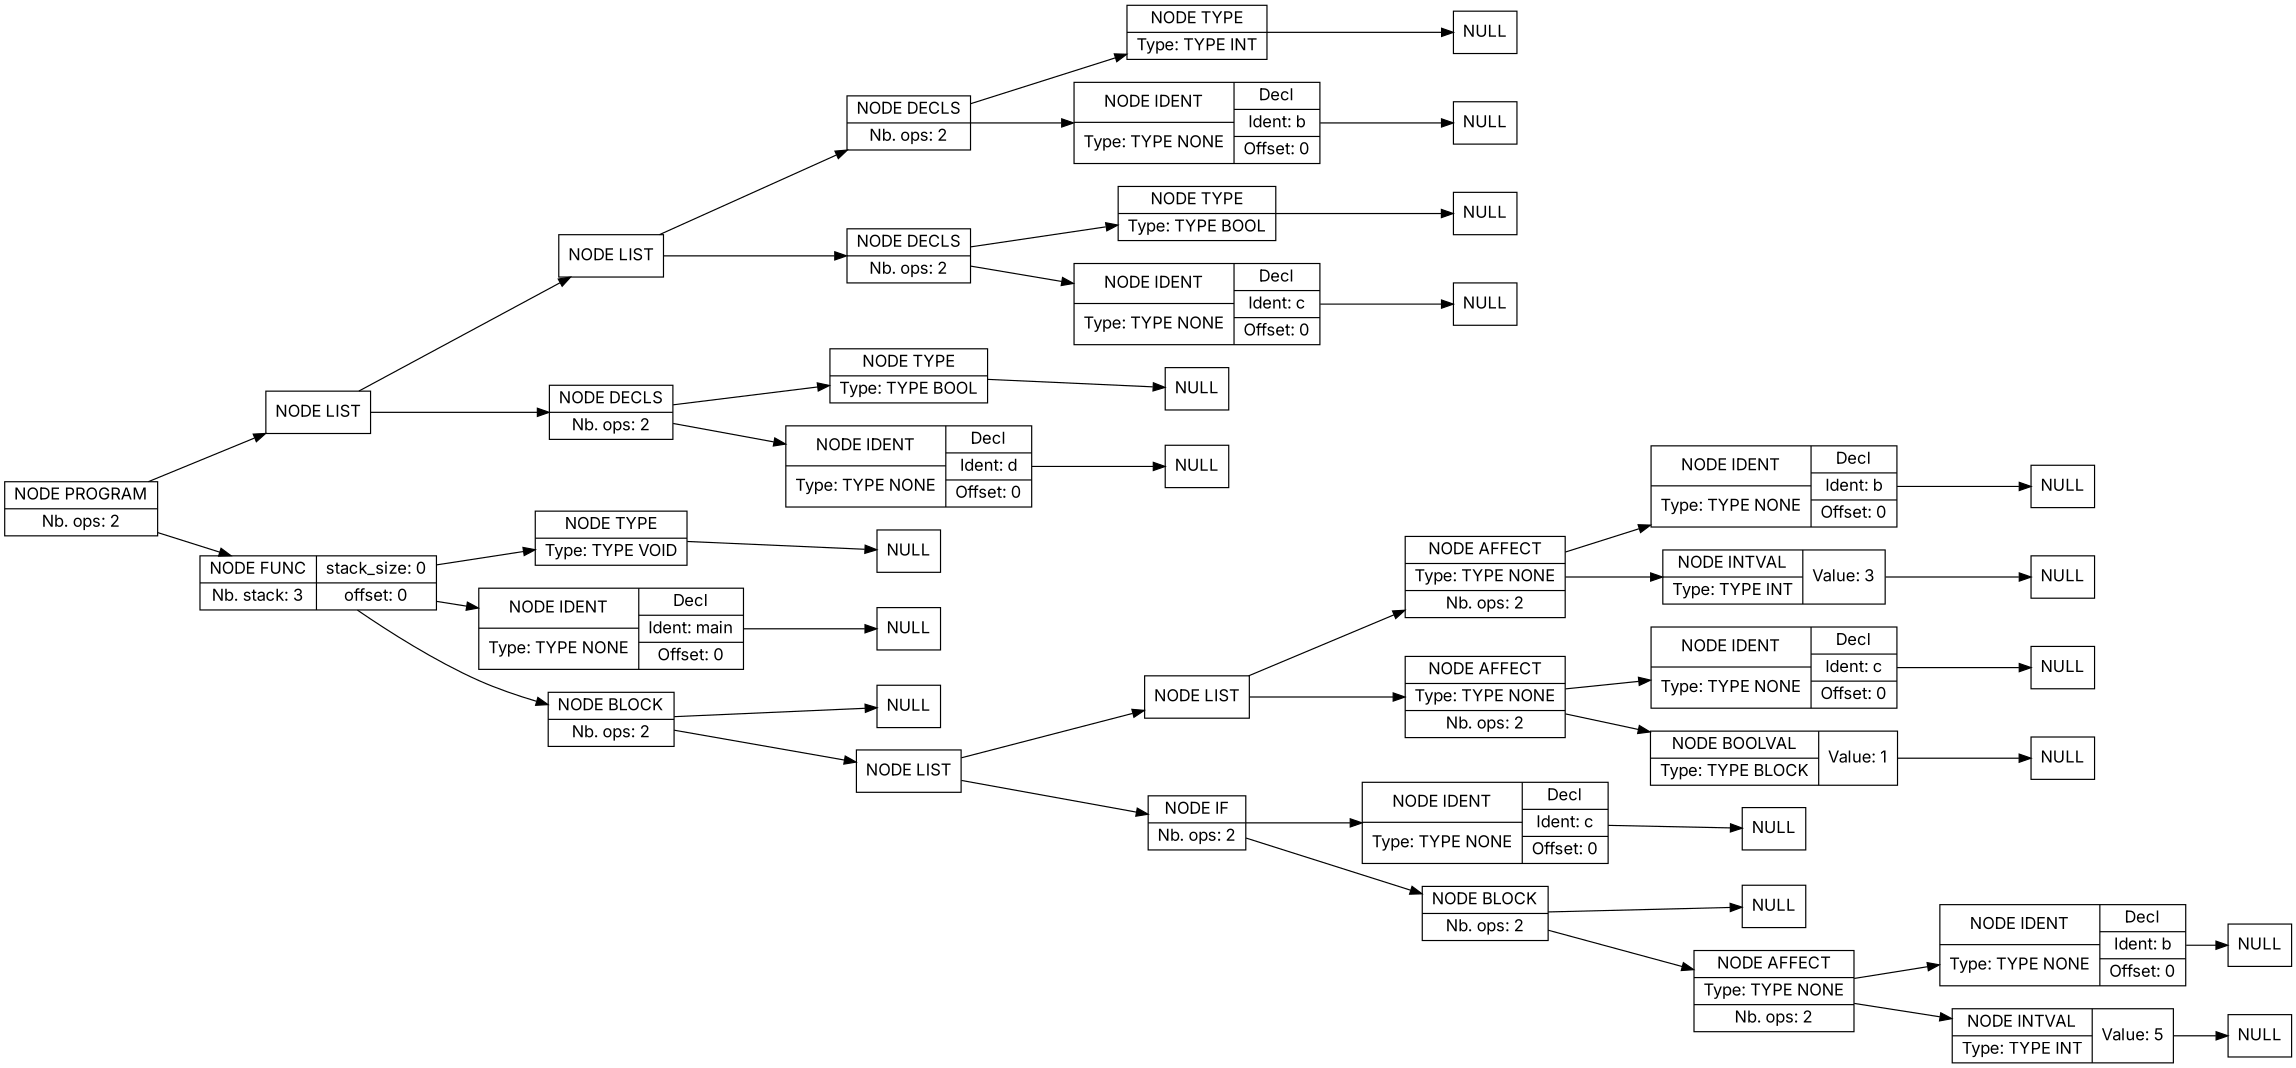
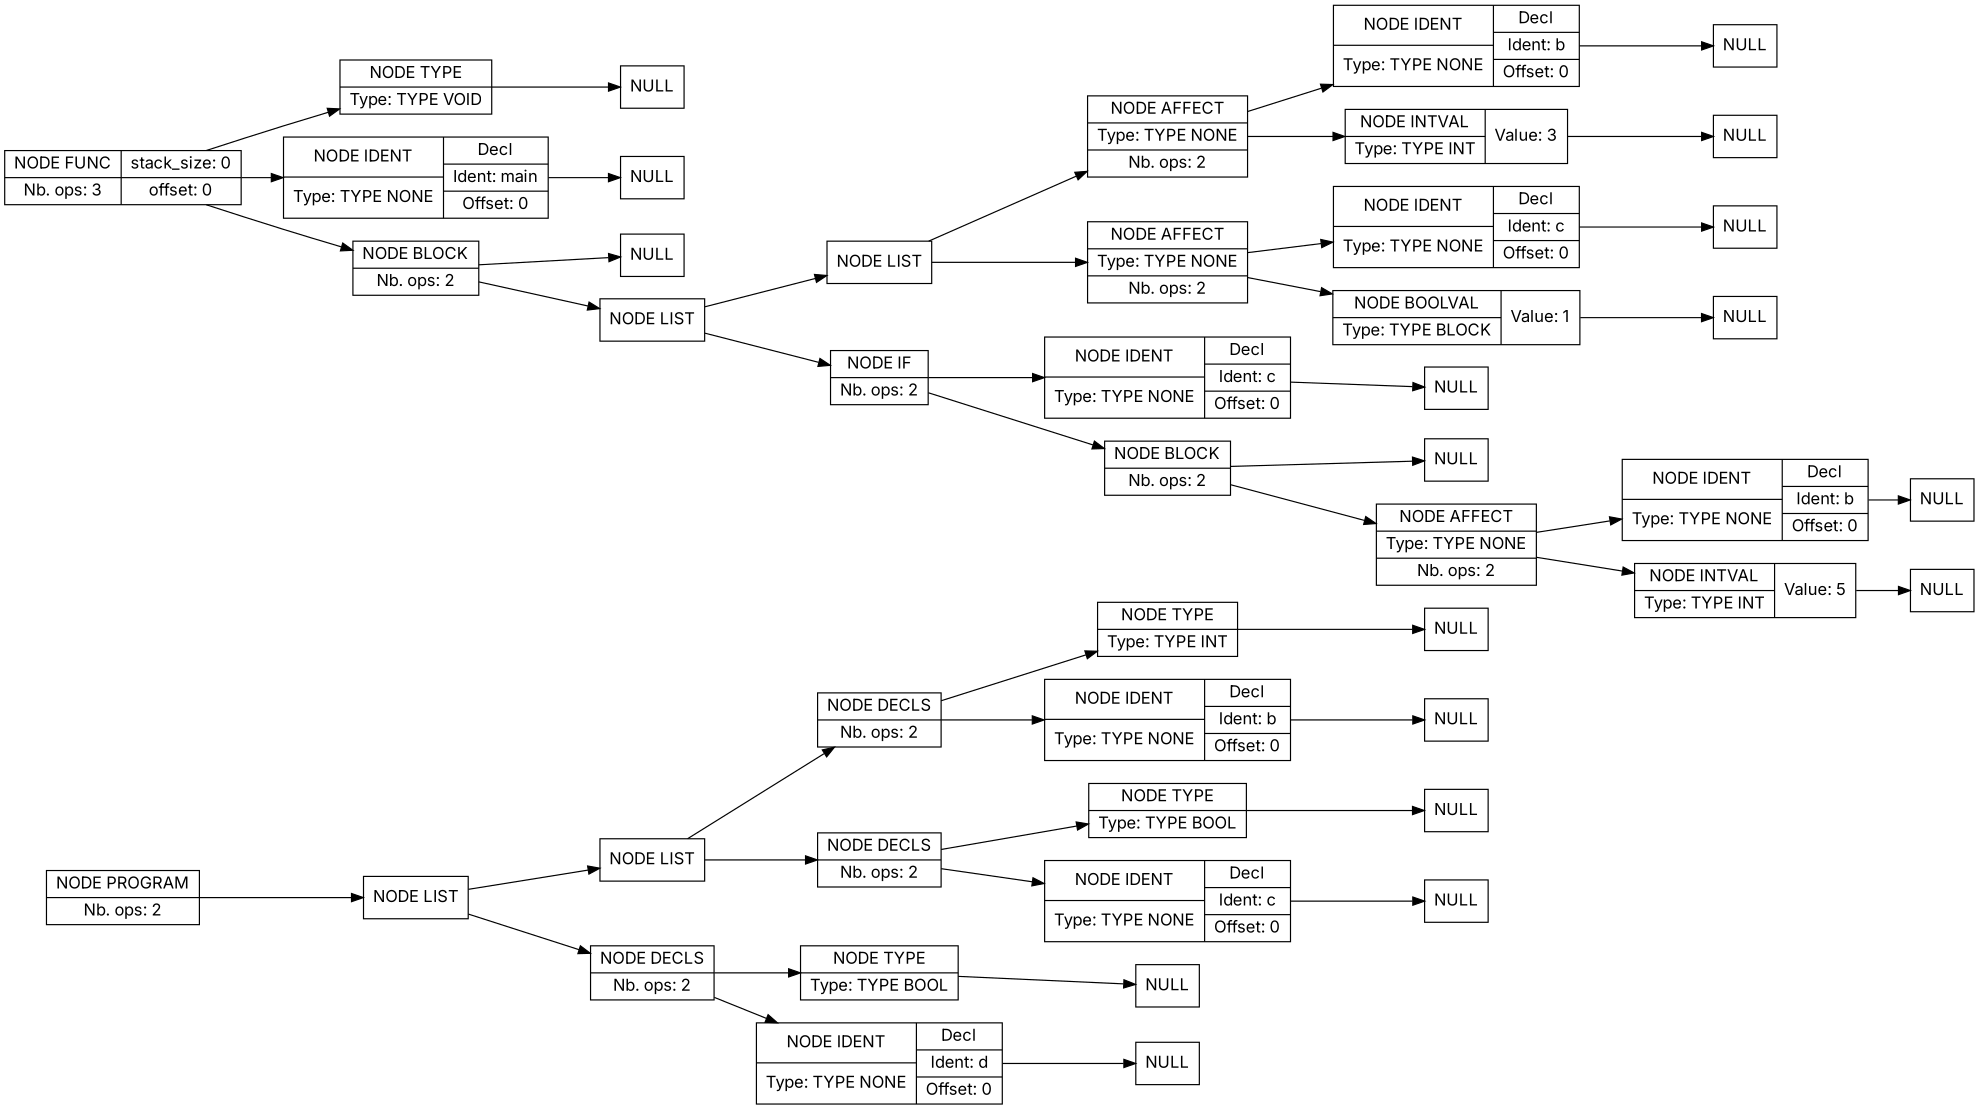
(189, 542) -> none
(258, 596) -> (63, 191)
